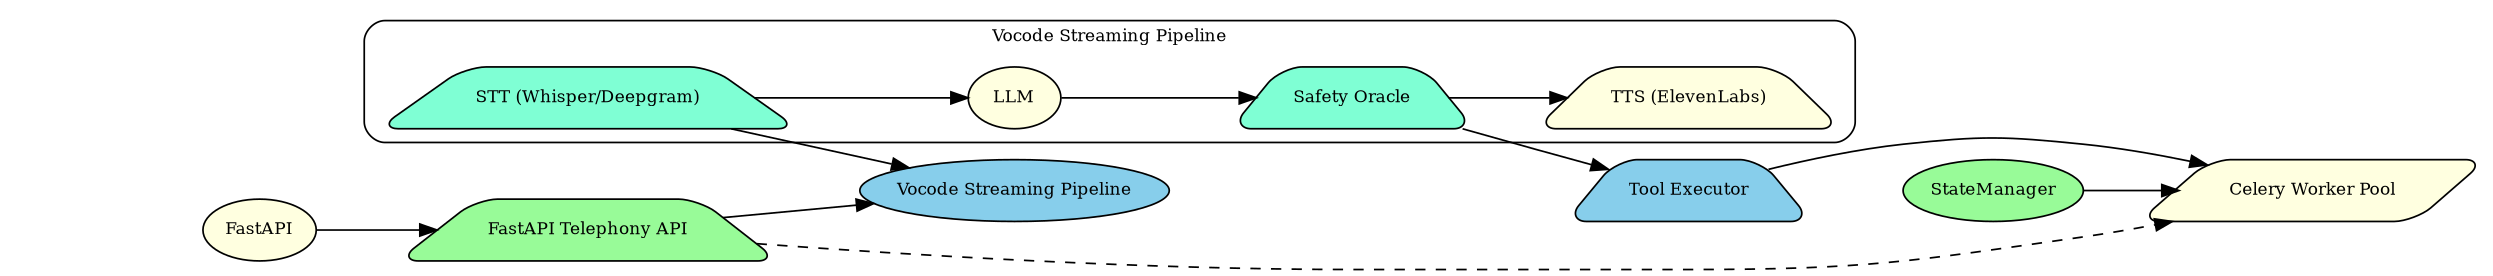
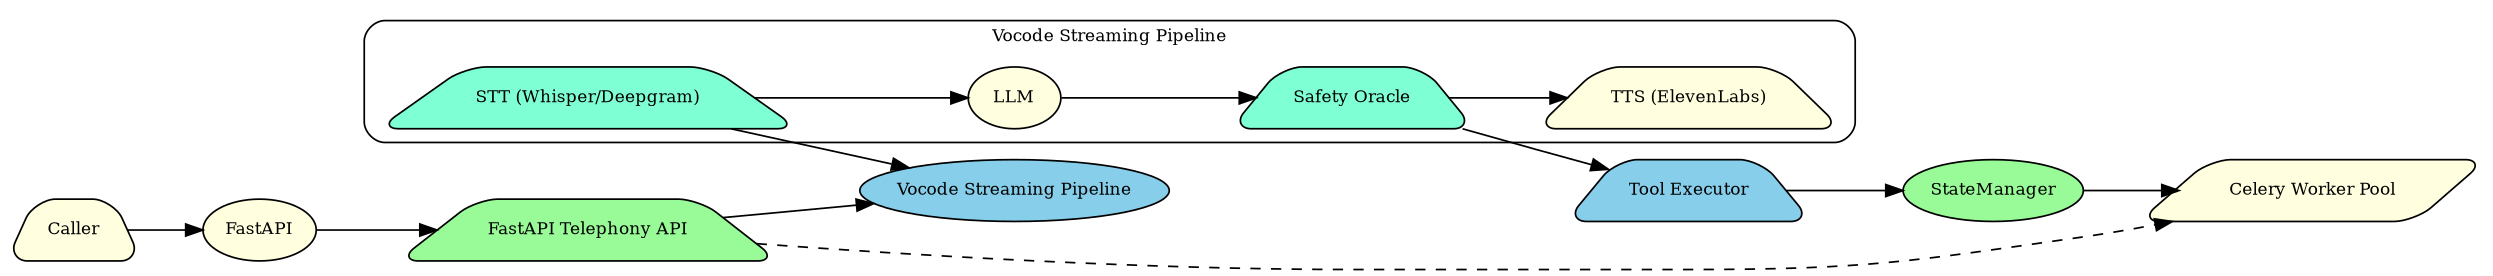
(1979, 138) -> (1836, 191)
none -> (74, 230)
